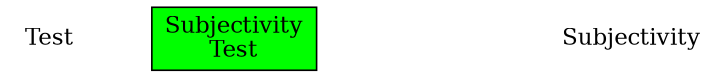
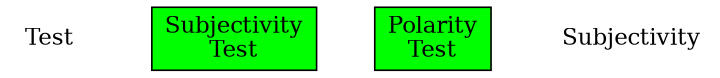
none -> (433, 39)
